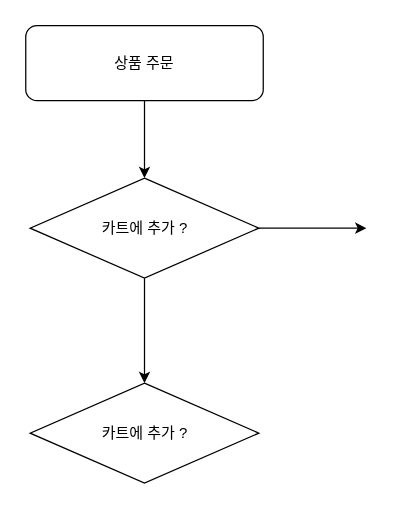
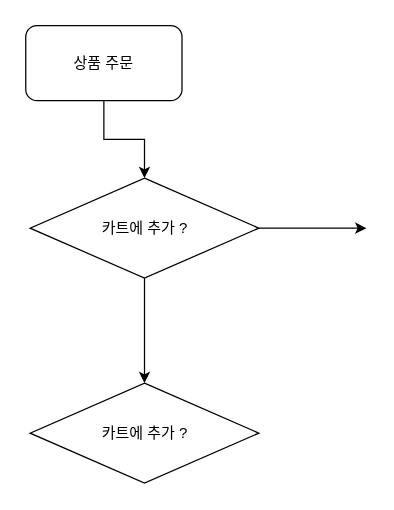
(144, 63) -> (104, 63)
